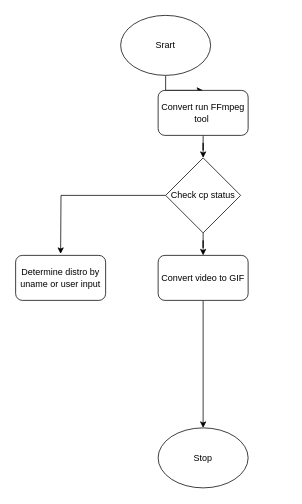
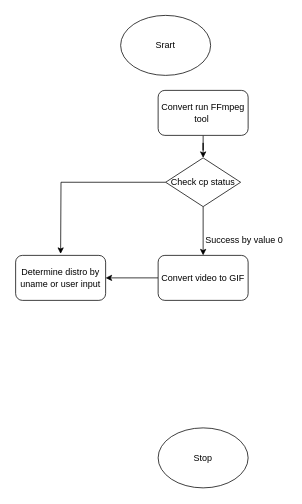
(165, 83) -> none
(203, 195) -> (203, 182)
none -> (244, 240)
(203, 421) -> (112, 278)
